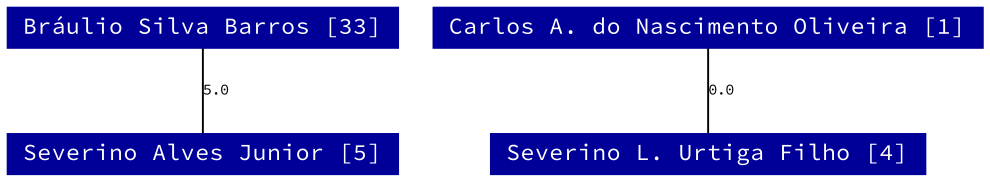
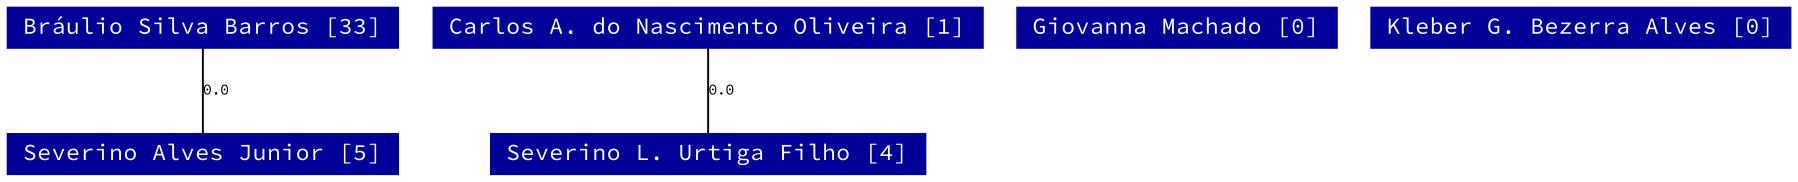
none -> (1177, 28)
none -> (1581, 28)
(216, 91) -> (216, 91)
